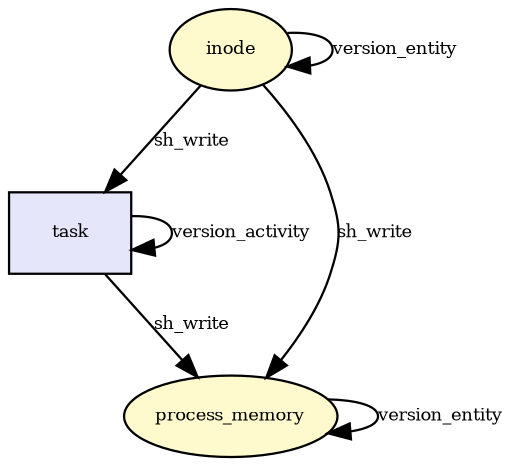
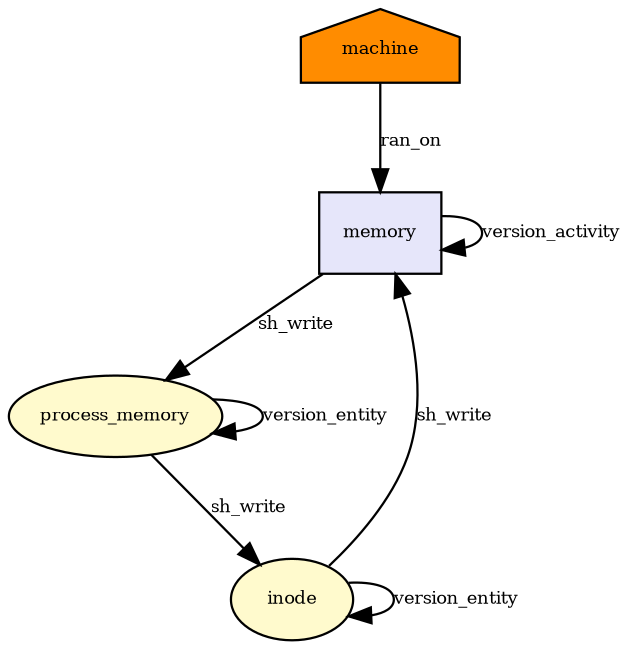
none -> (380, 50)
(337, 219) -> (198, 502)
(70, 233) -> (380, 233)
